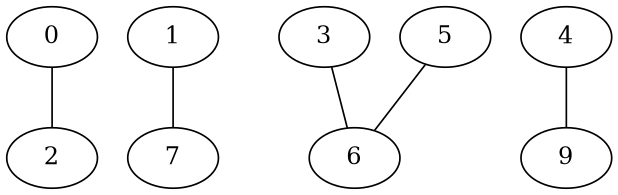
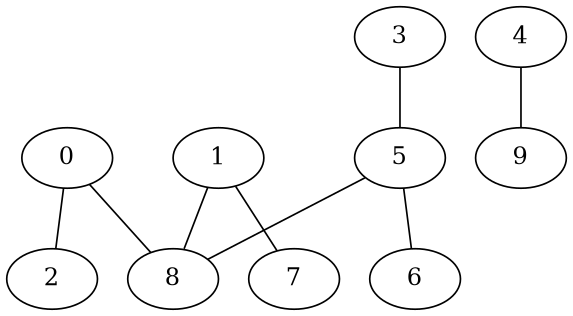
(340, 98) -> (400, 98)
none -> (173, 279)
